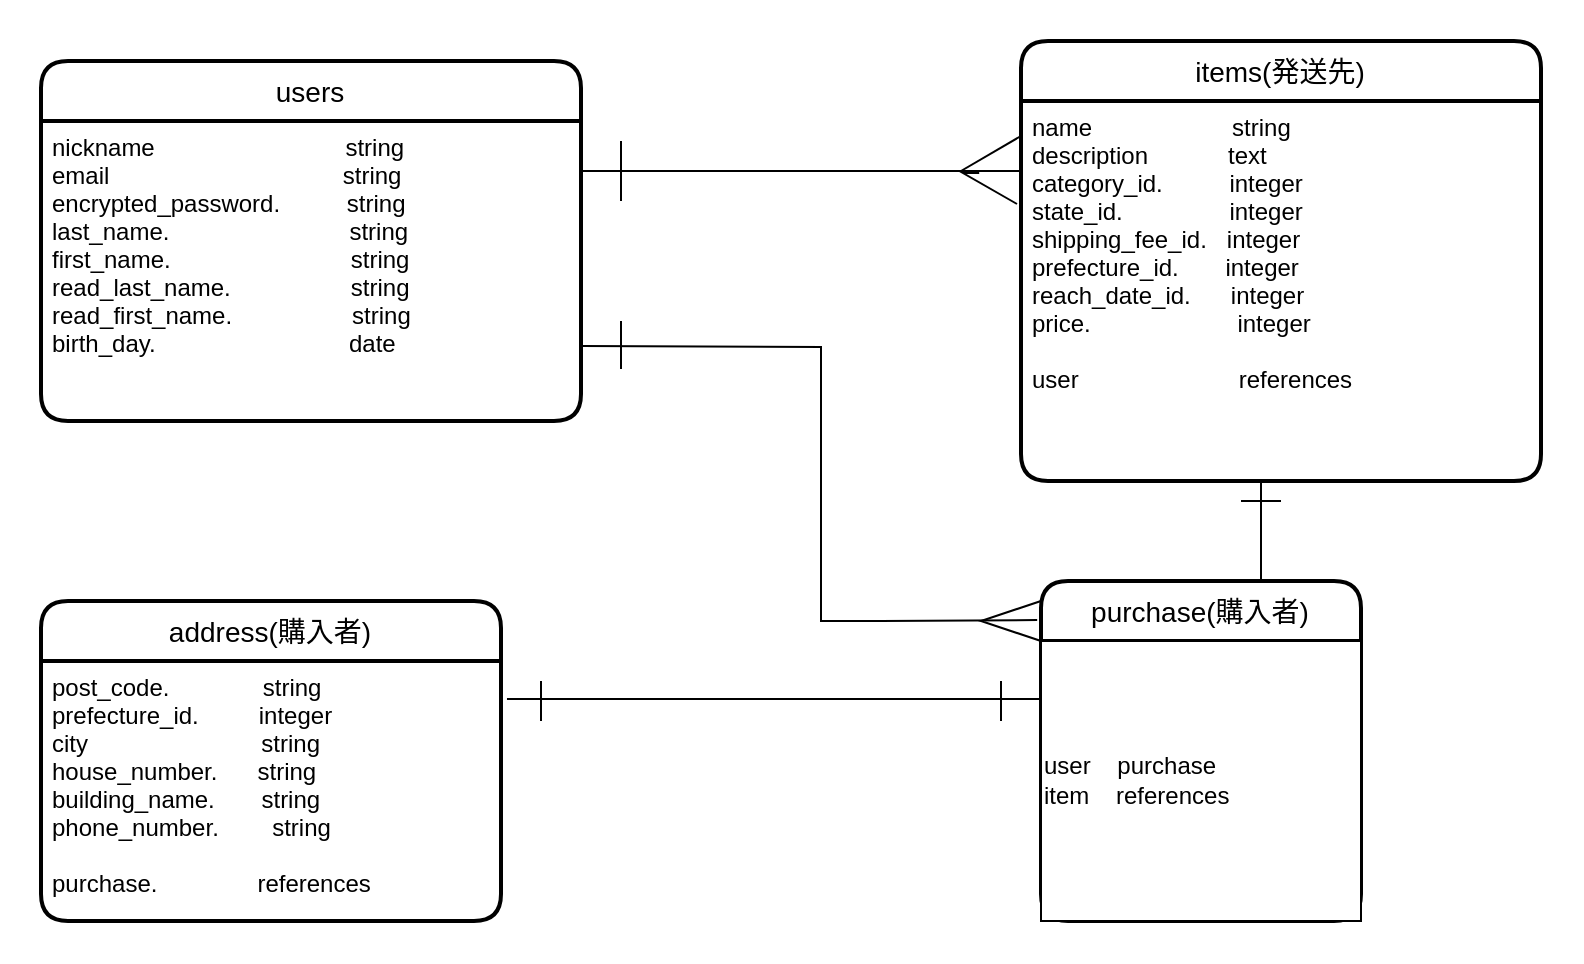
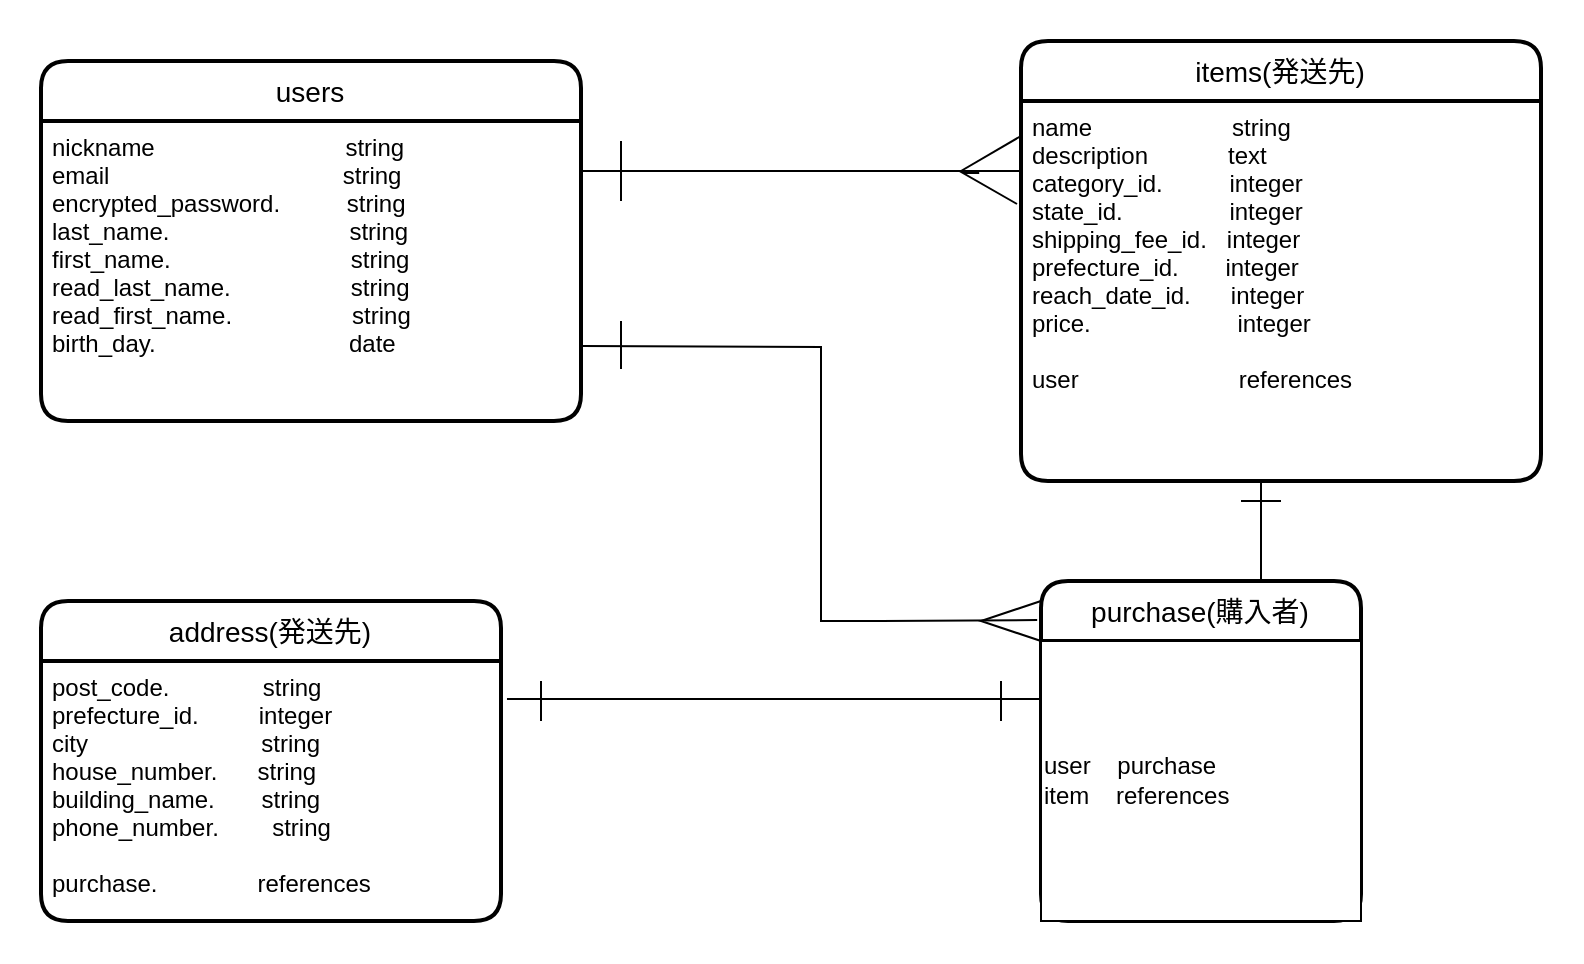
(270, 633) -> (270, 633)
